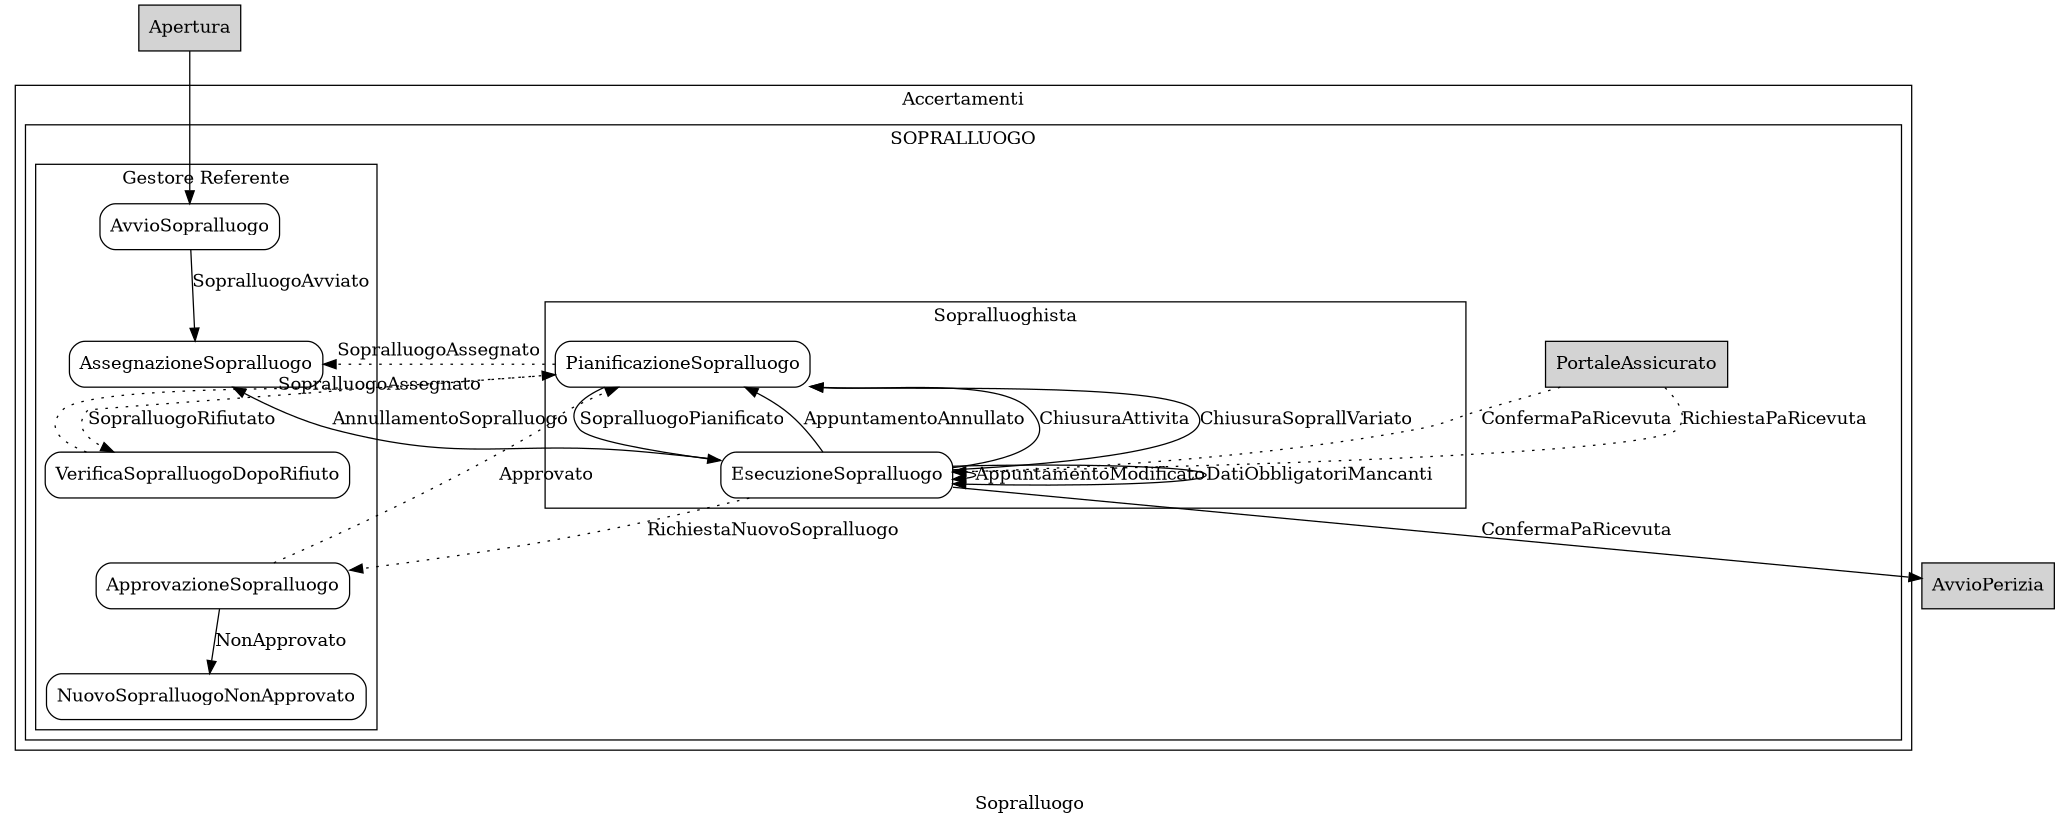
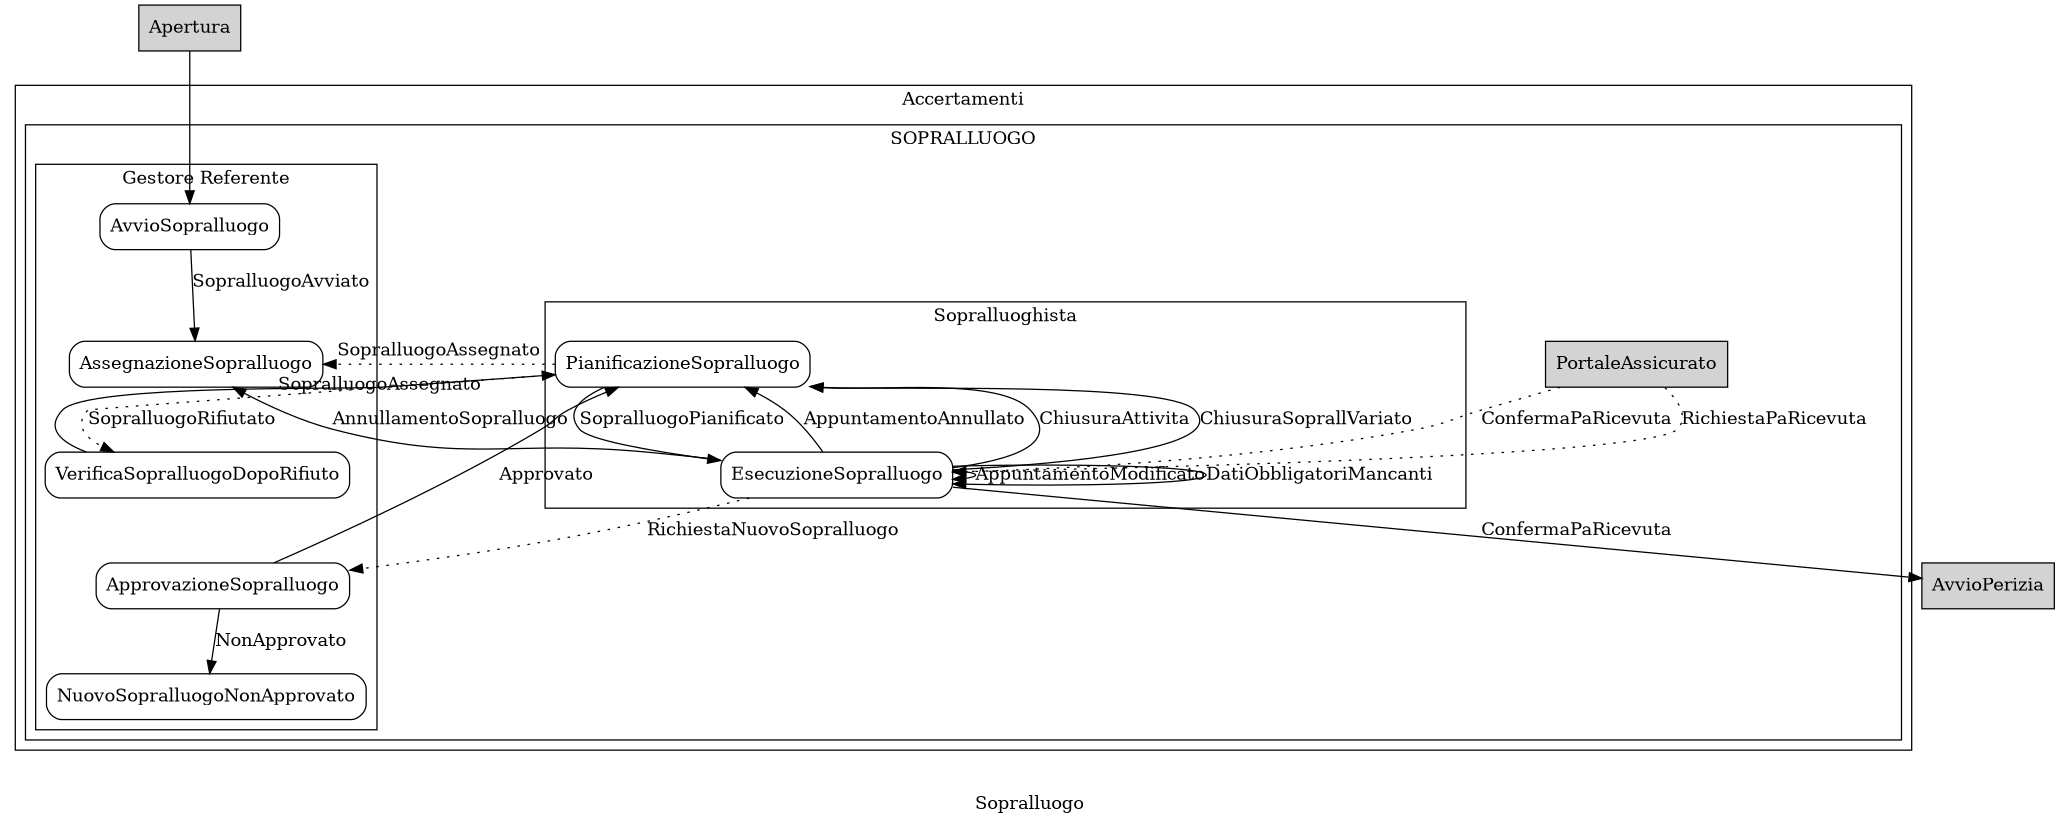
(257, 389) -> (257, 389)
(443, 483) -> (443, 483)
